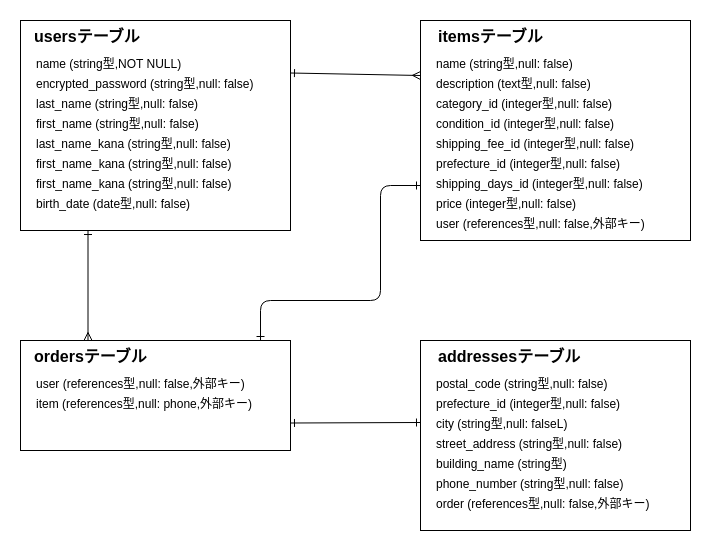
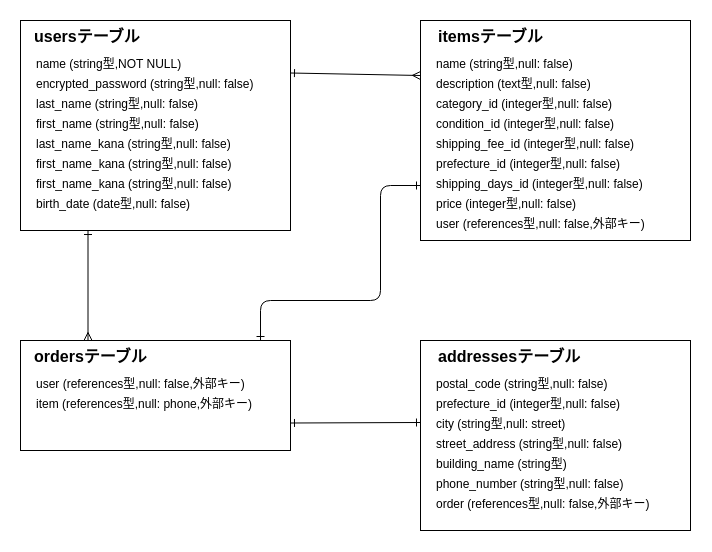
(516, 425) -> (517, 425)
